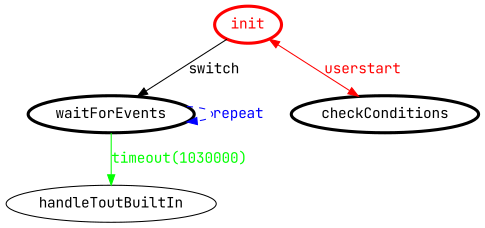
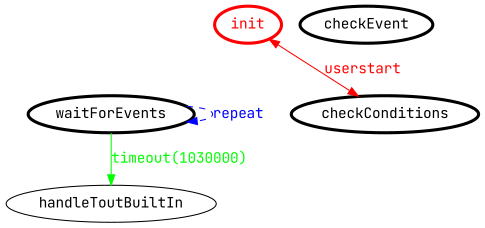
none -> (366, 25)
(187, 65) -> none
